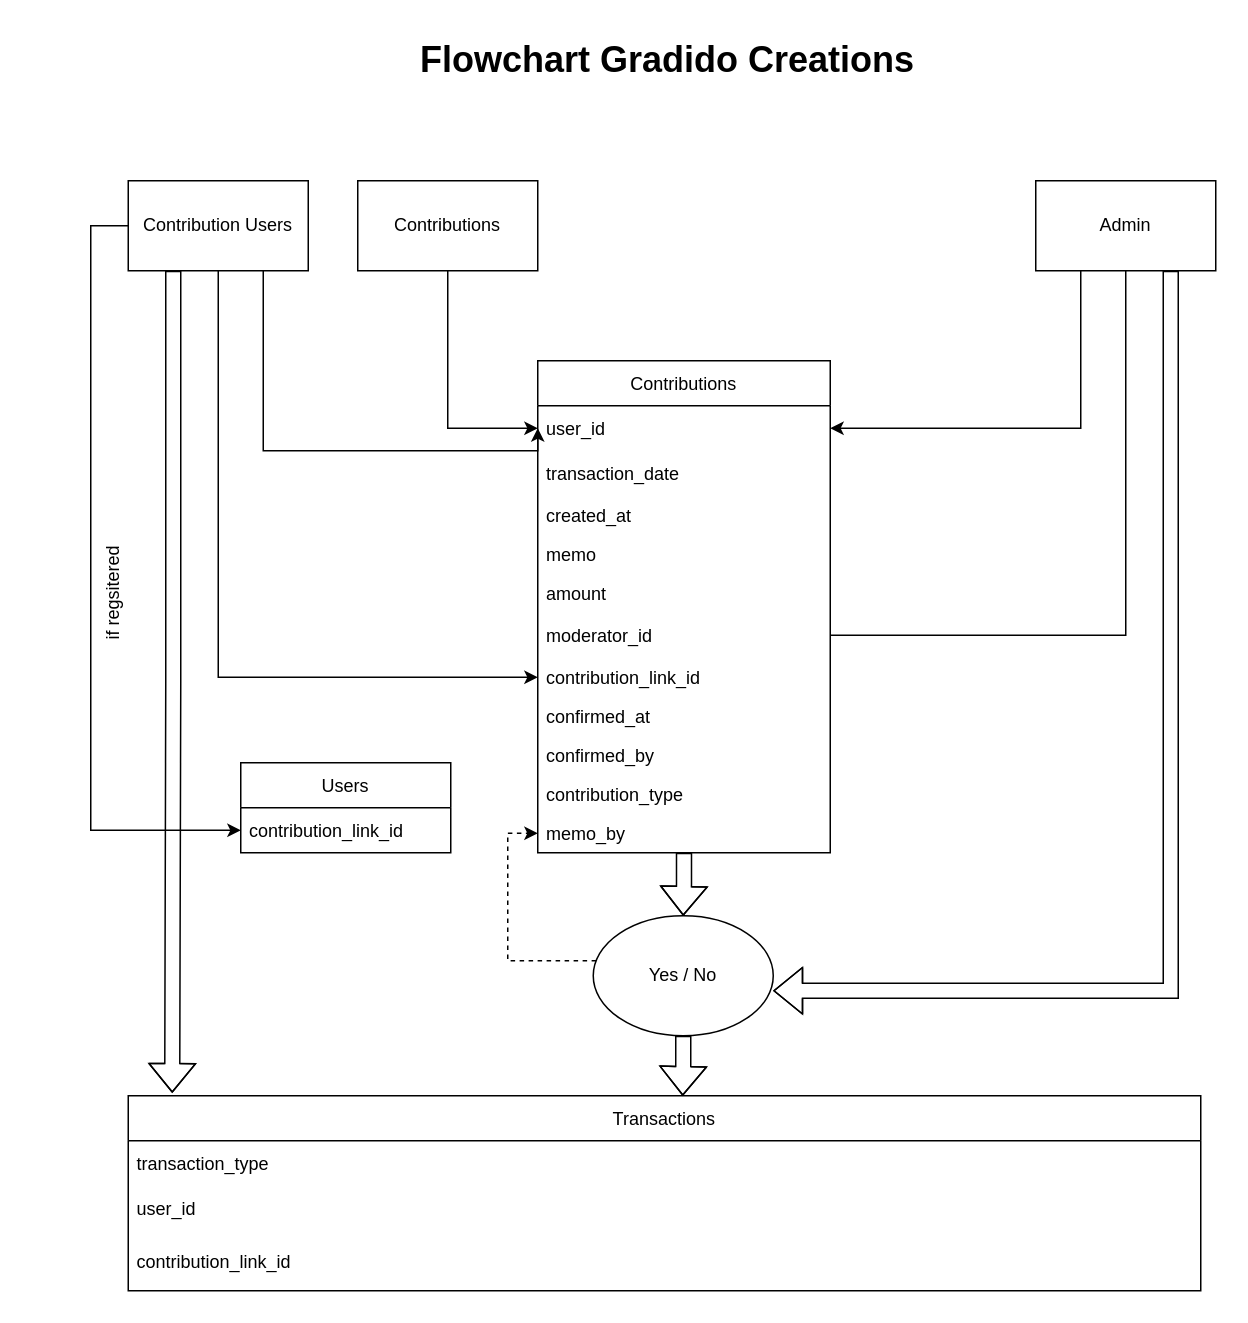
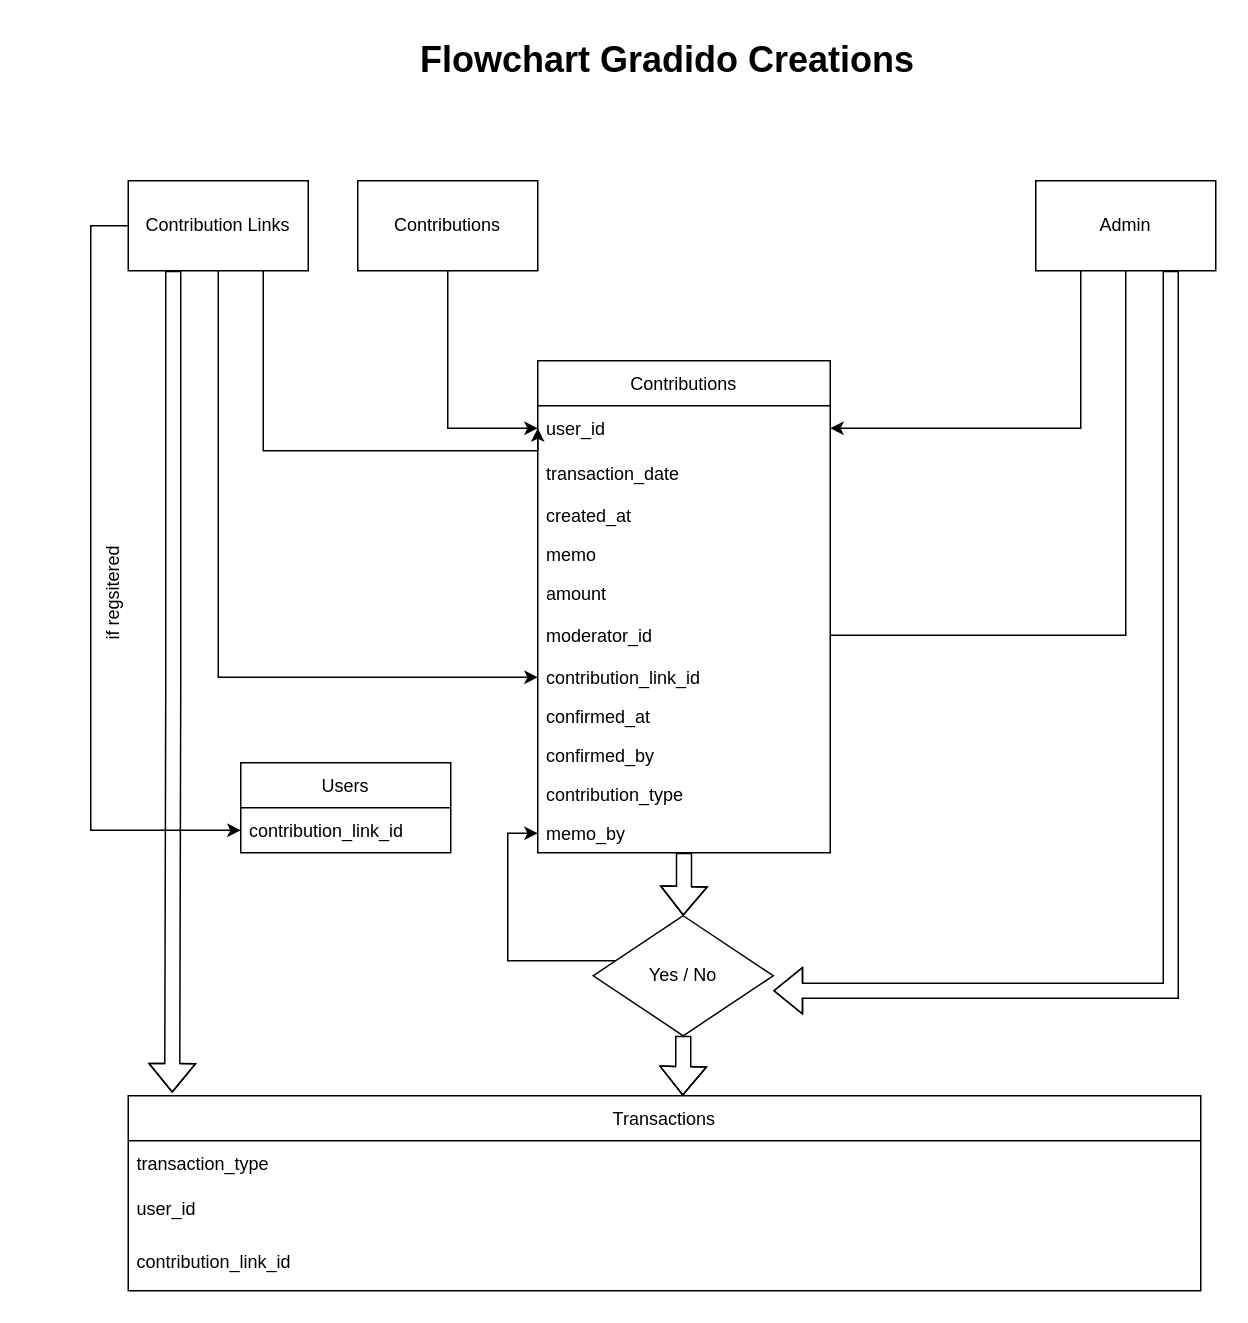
(218, 226) -> (218, 226)
(508, 932) -> (508, 942)
(683, 976) -> (683, 976)
